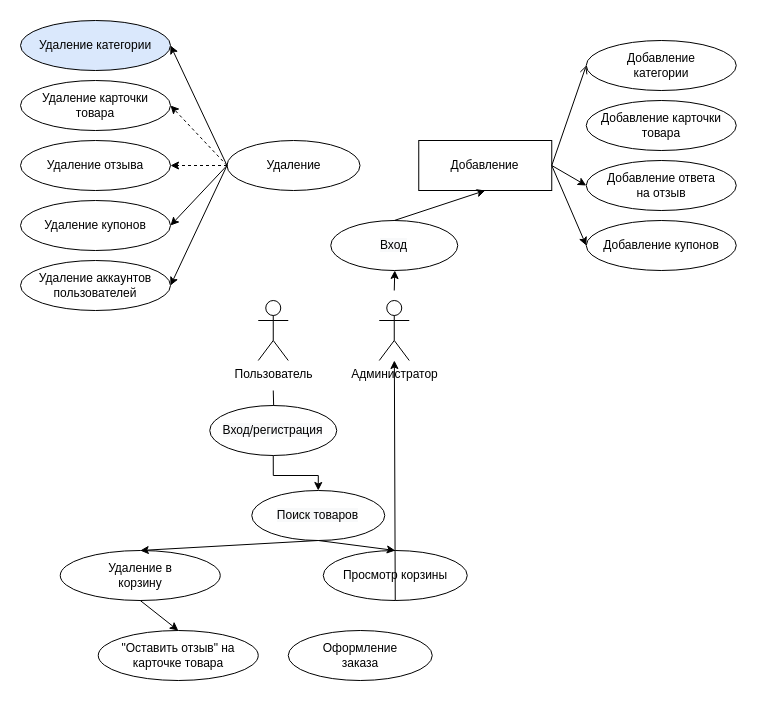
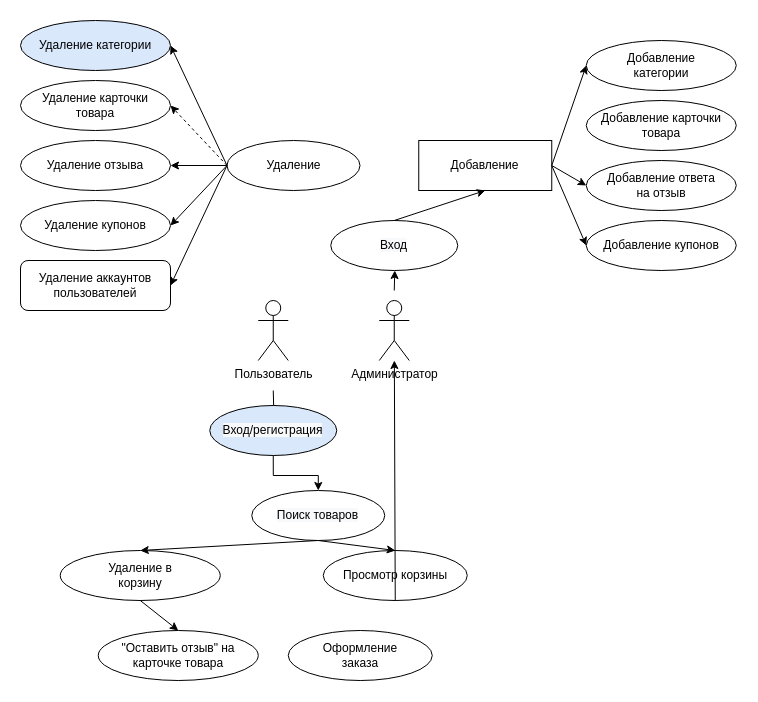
(584, 71) -> (584, 73)
(200, 166) -> (200, 166)
(96, 286) -> (96, 286)
(273, 431) -> (273, 431)
